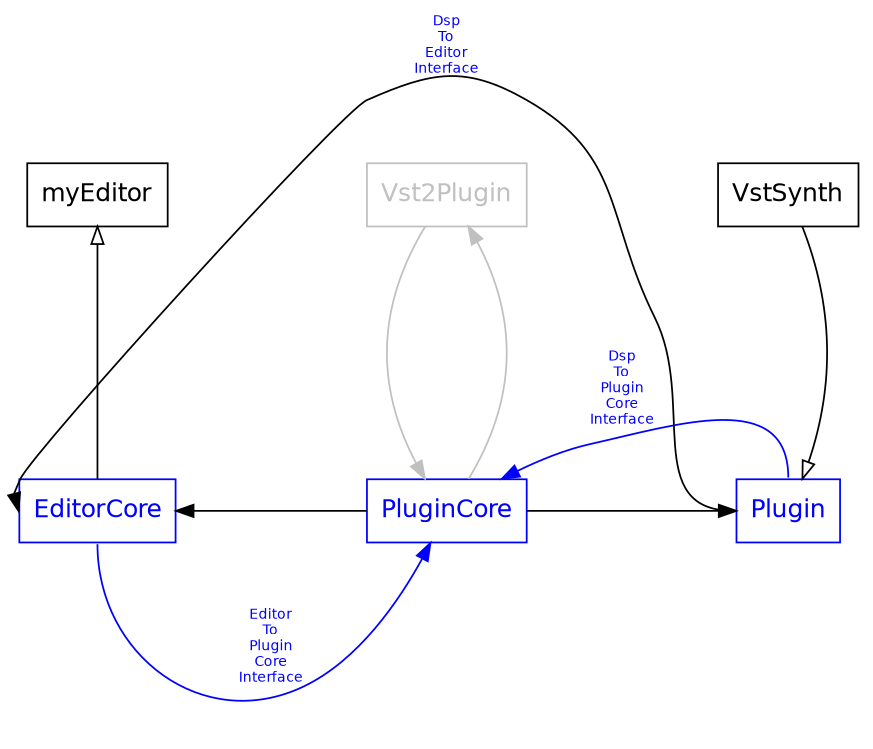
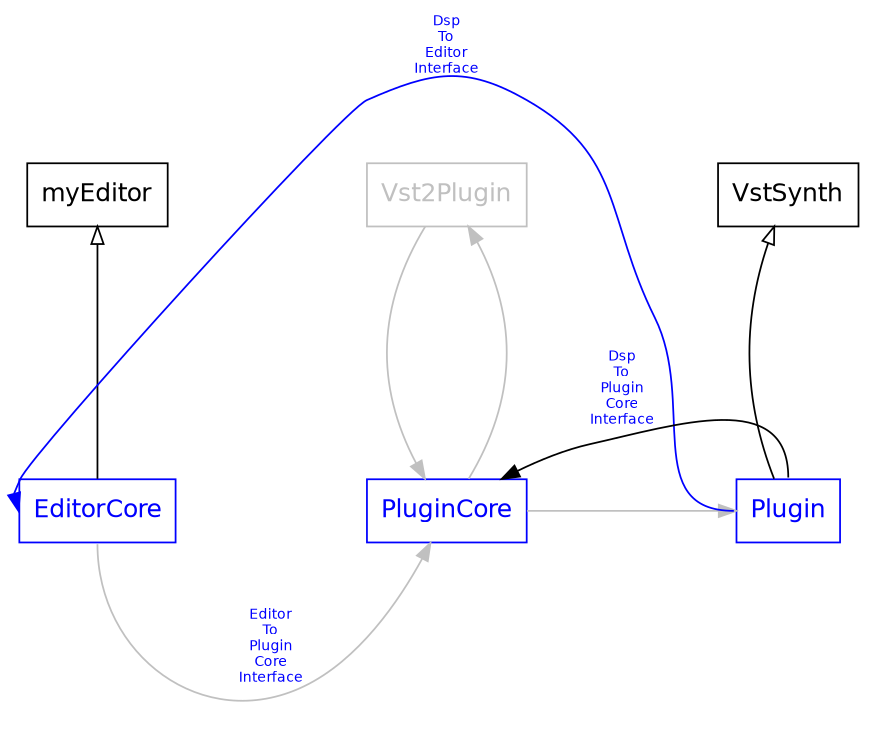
(427, 79) -> (427, 79)
(827, 344) -> (750, 362)
(659, 428) -> (659, 428)
(280, 511) -> none
(623, 511) -> (623, 511)
(244, 700) -> (244, 700)
